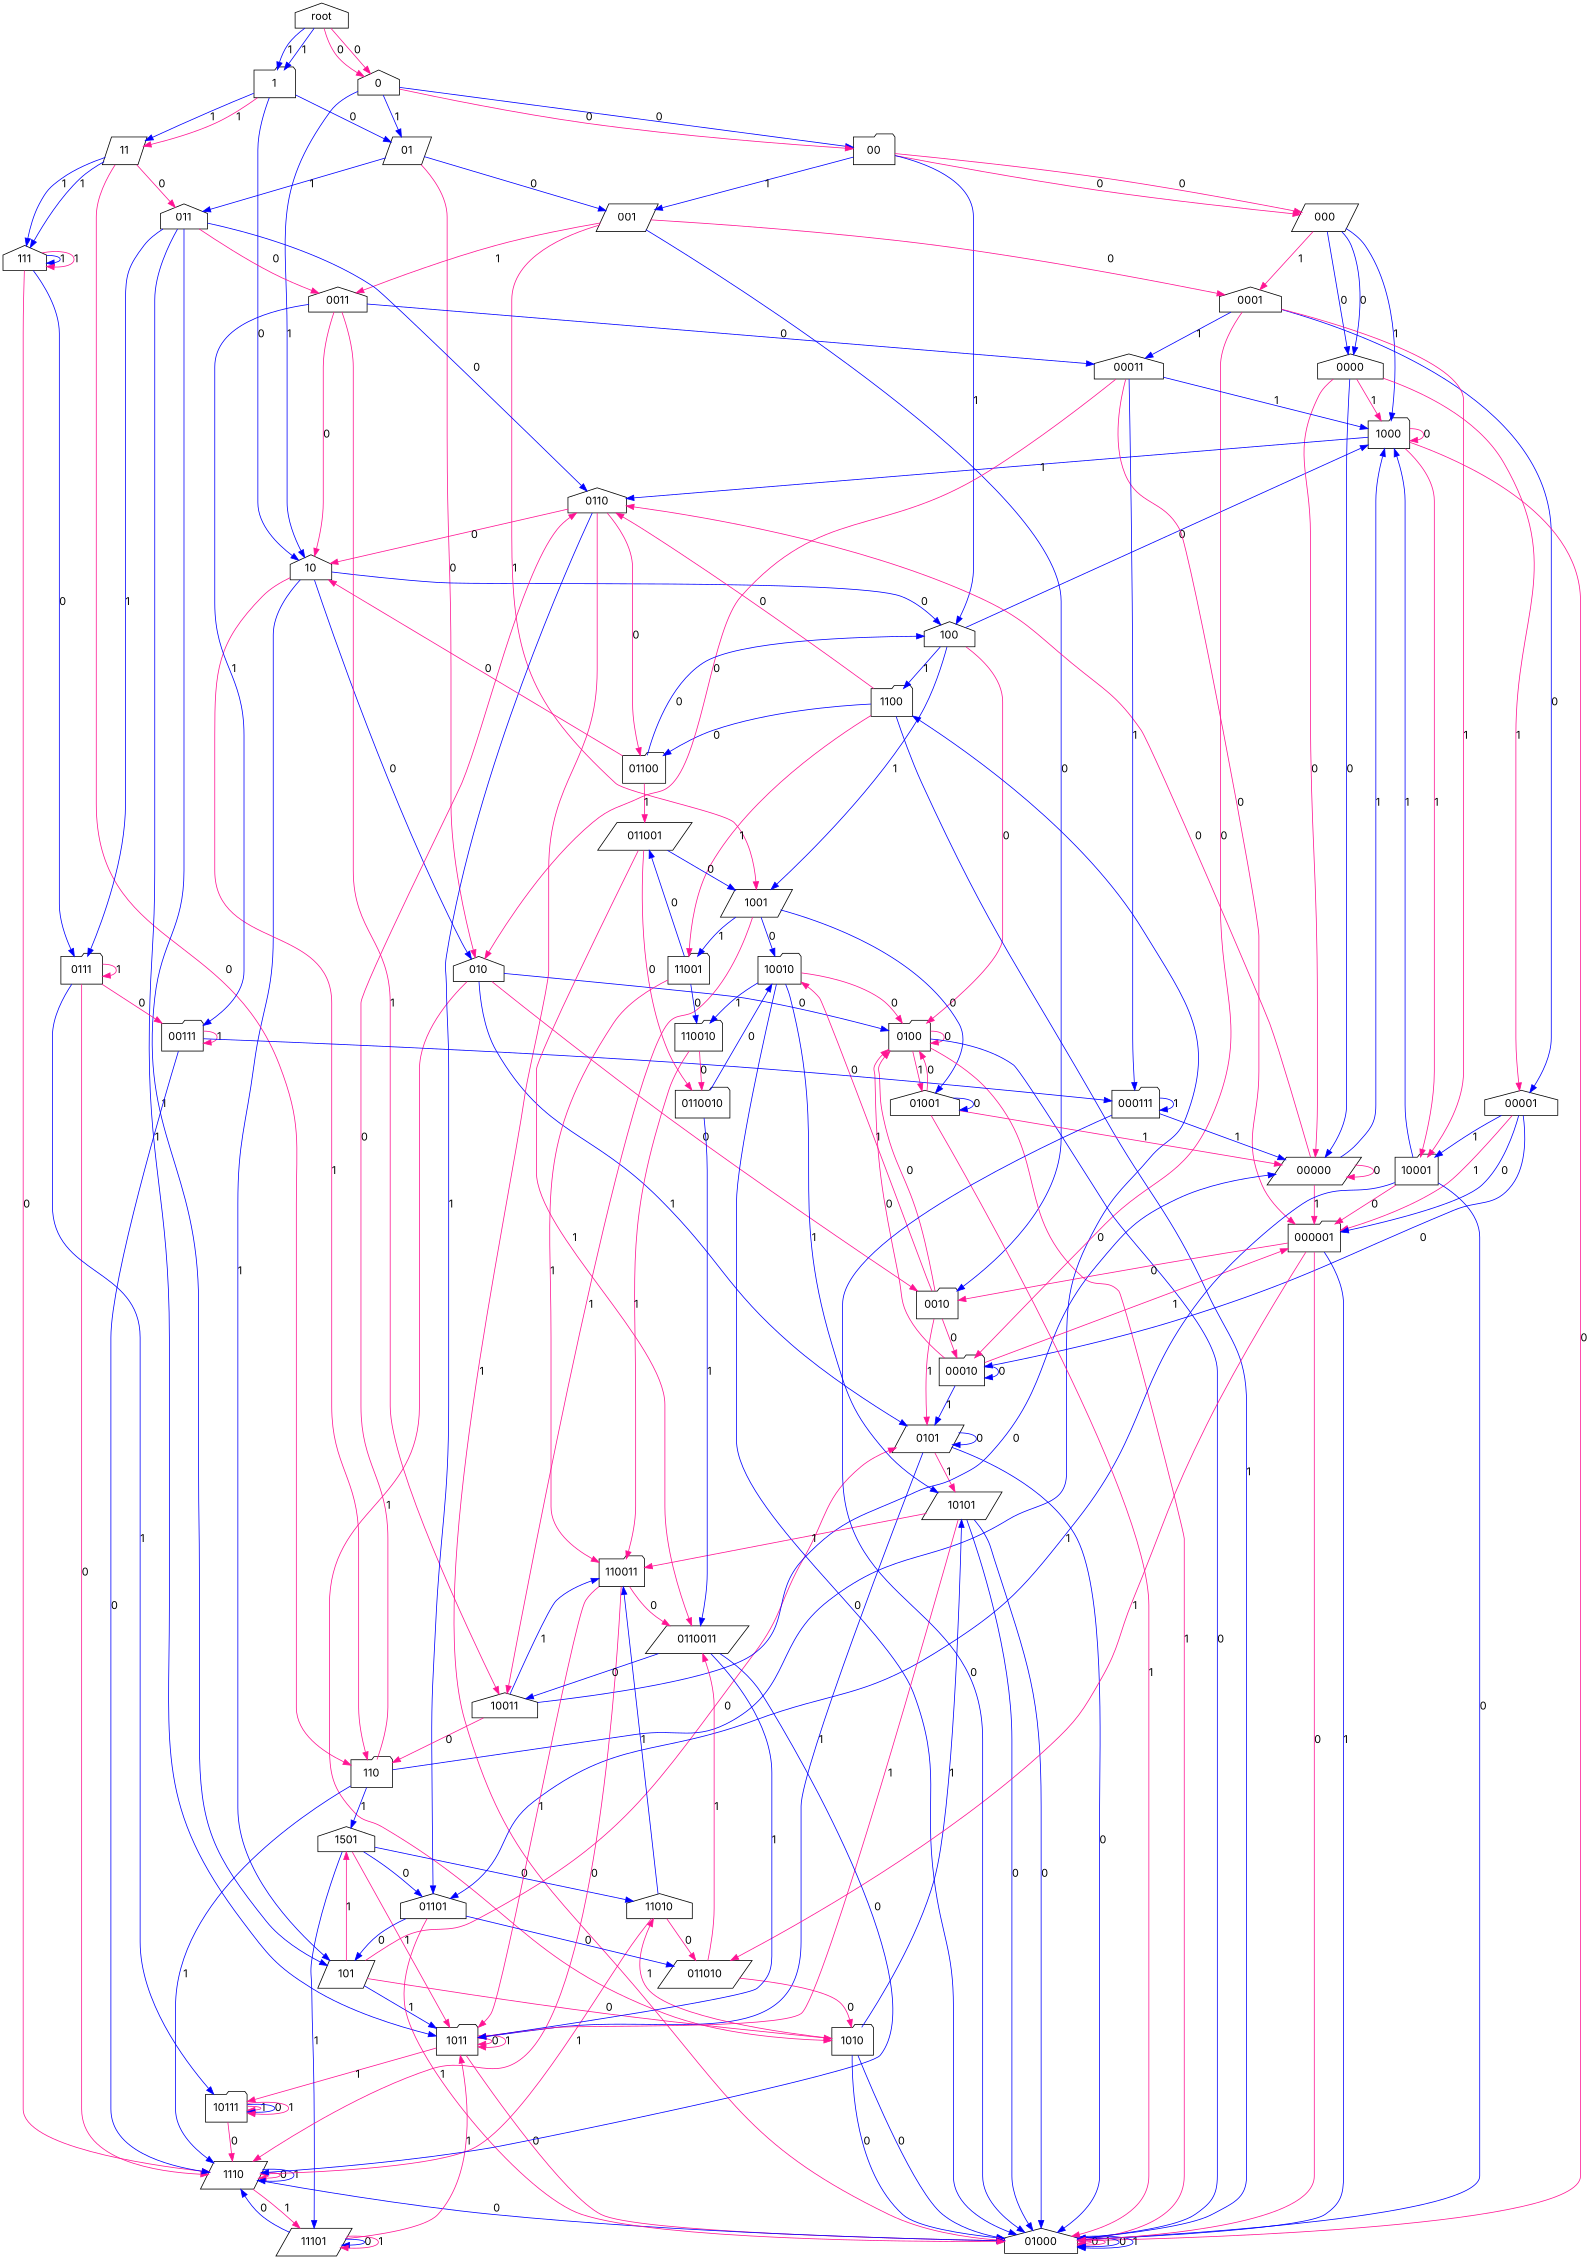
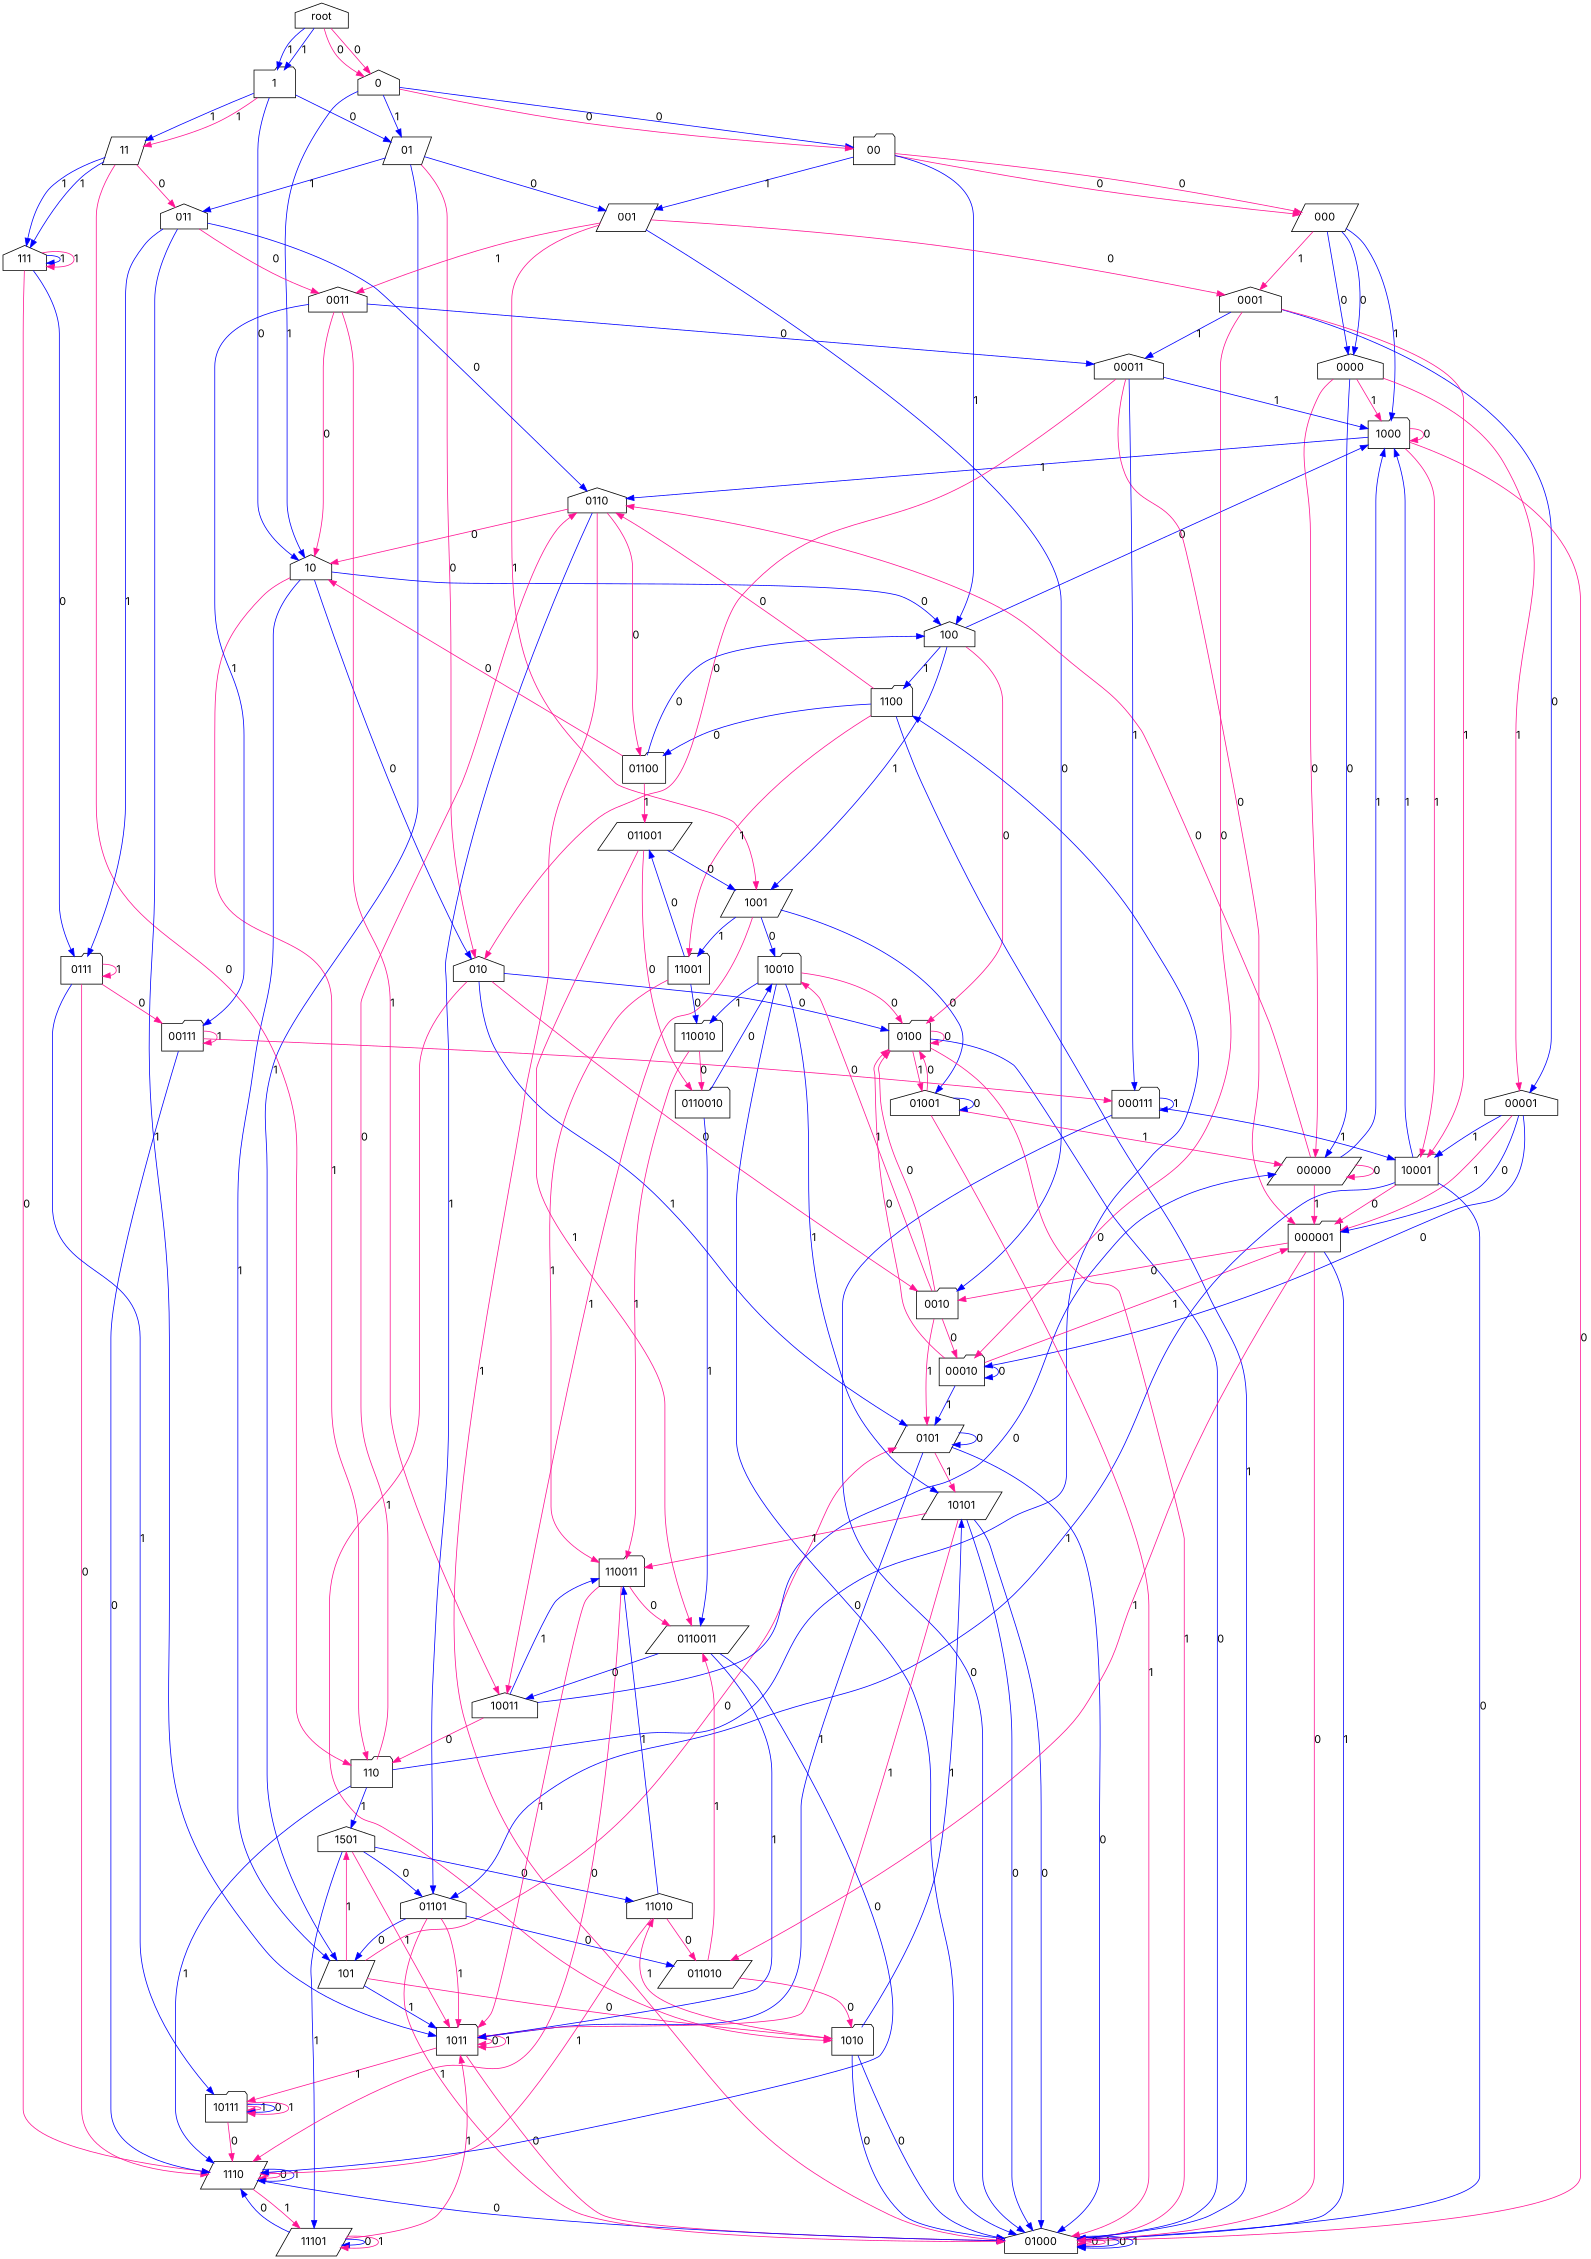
(632, 1060) -> (632, 1060)
(154, 1074) -> (280, 1048)
(1219, 1135) -> (1275, 1128)
none -> (456, 1968)
